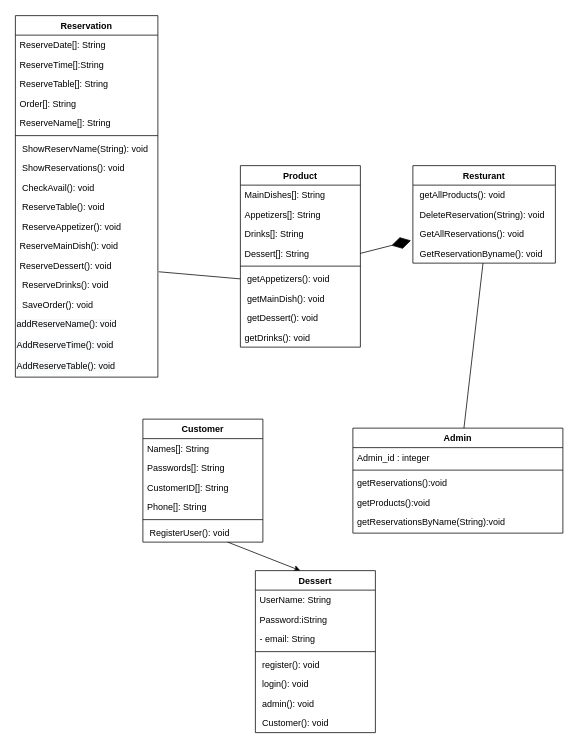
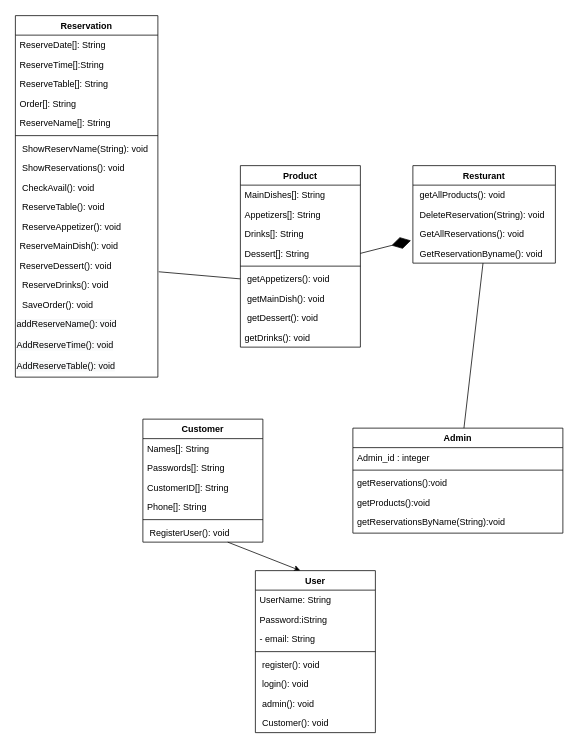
(315, 581) -> (315, 581)
